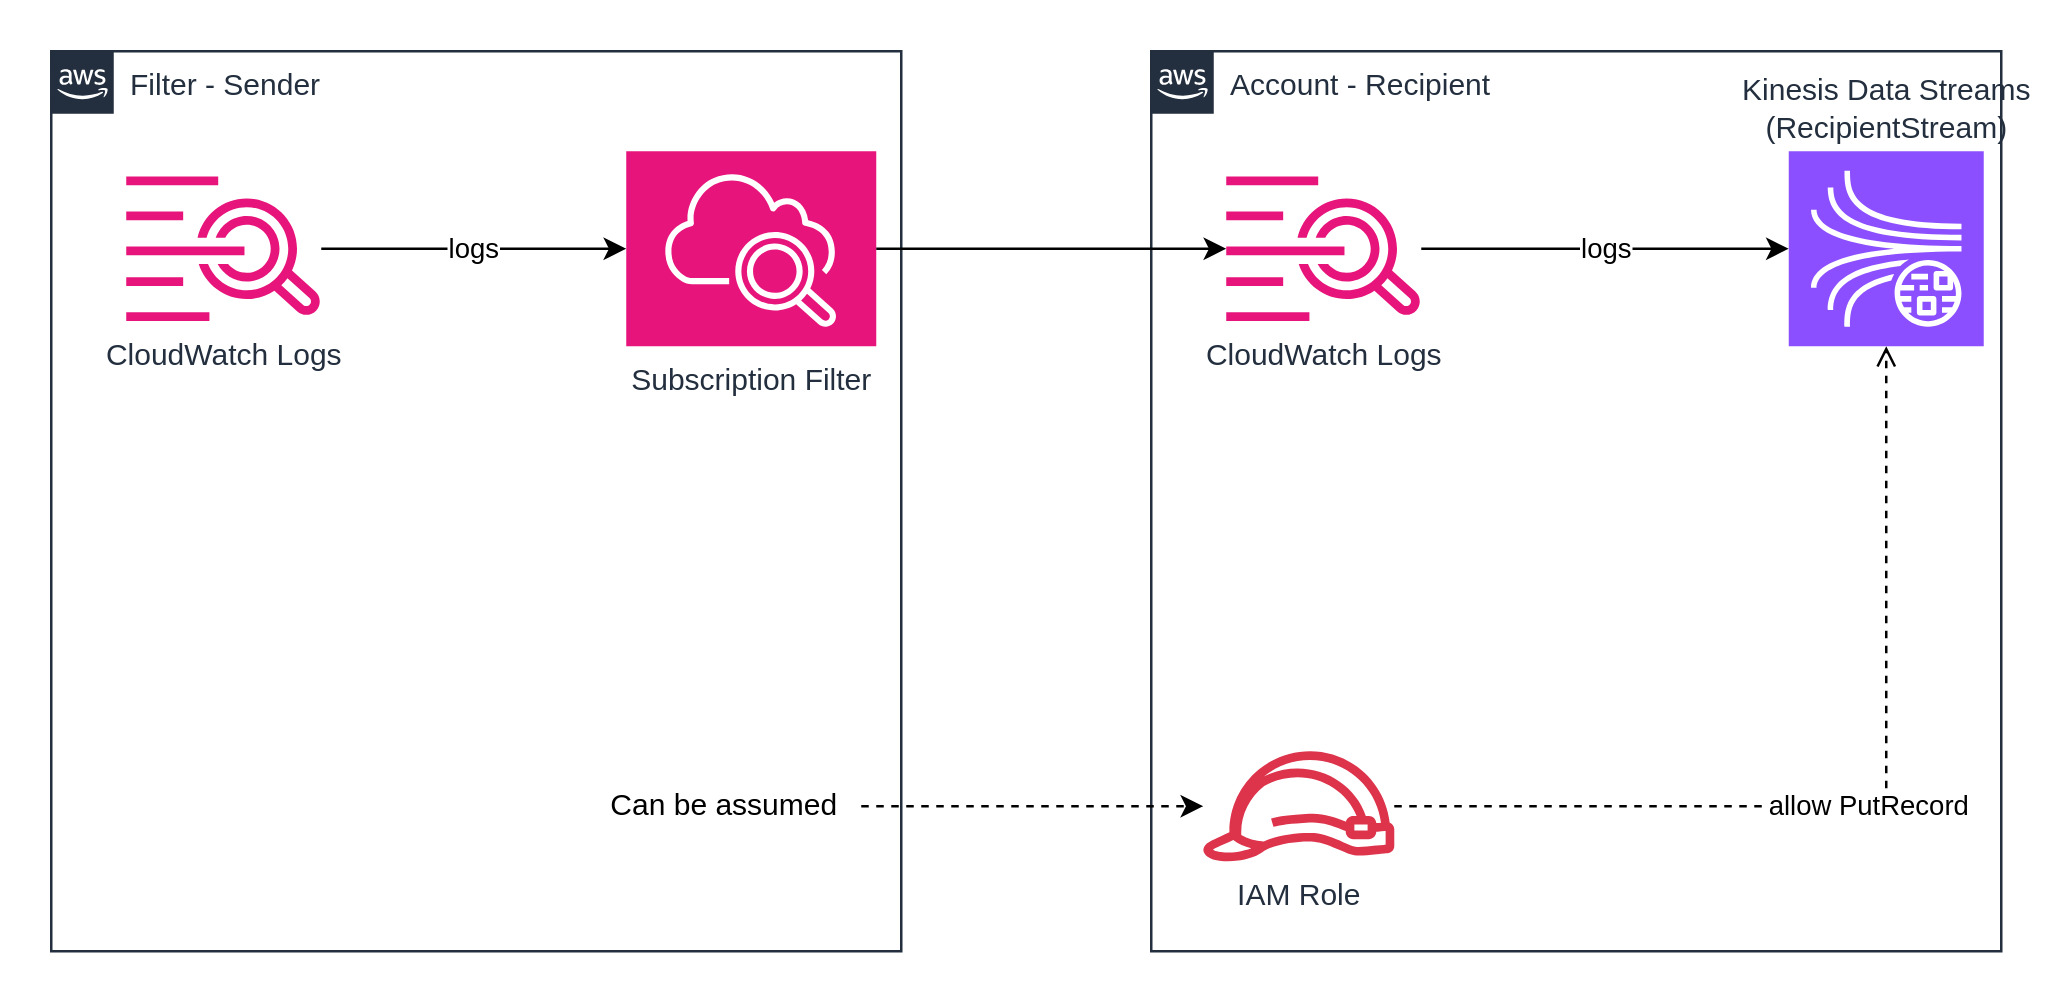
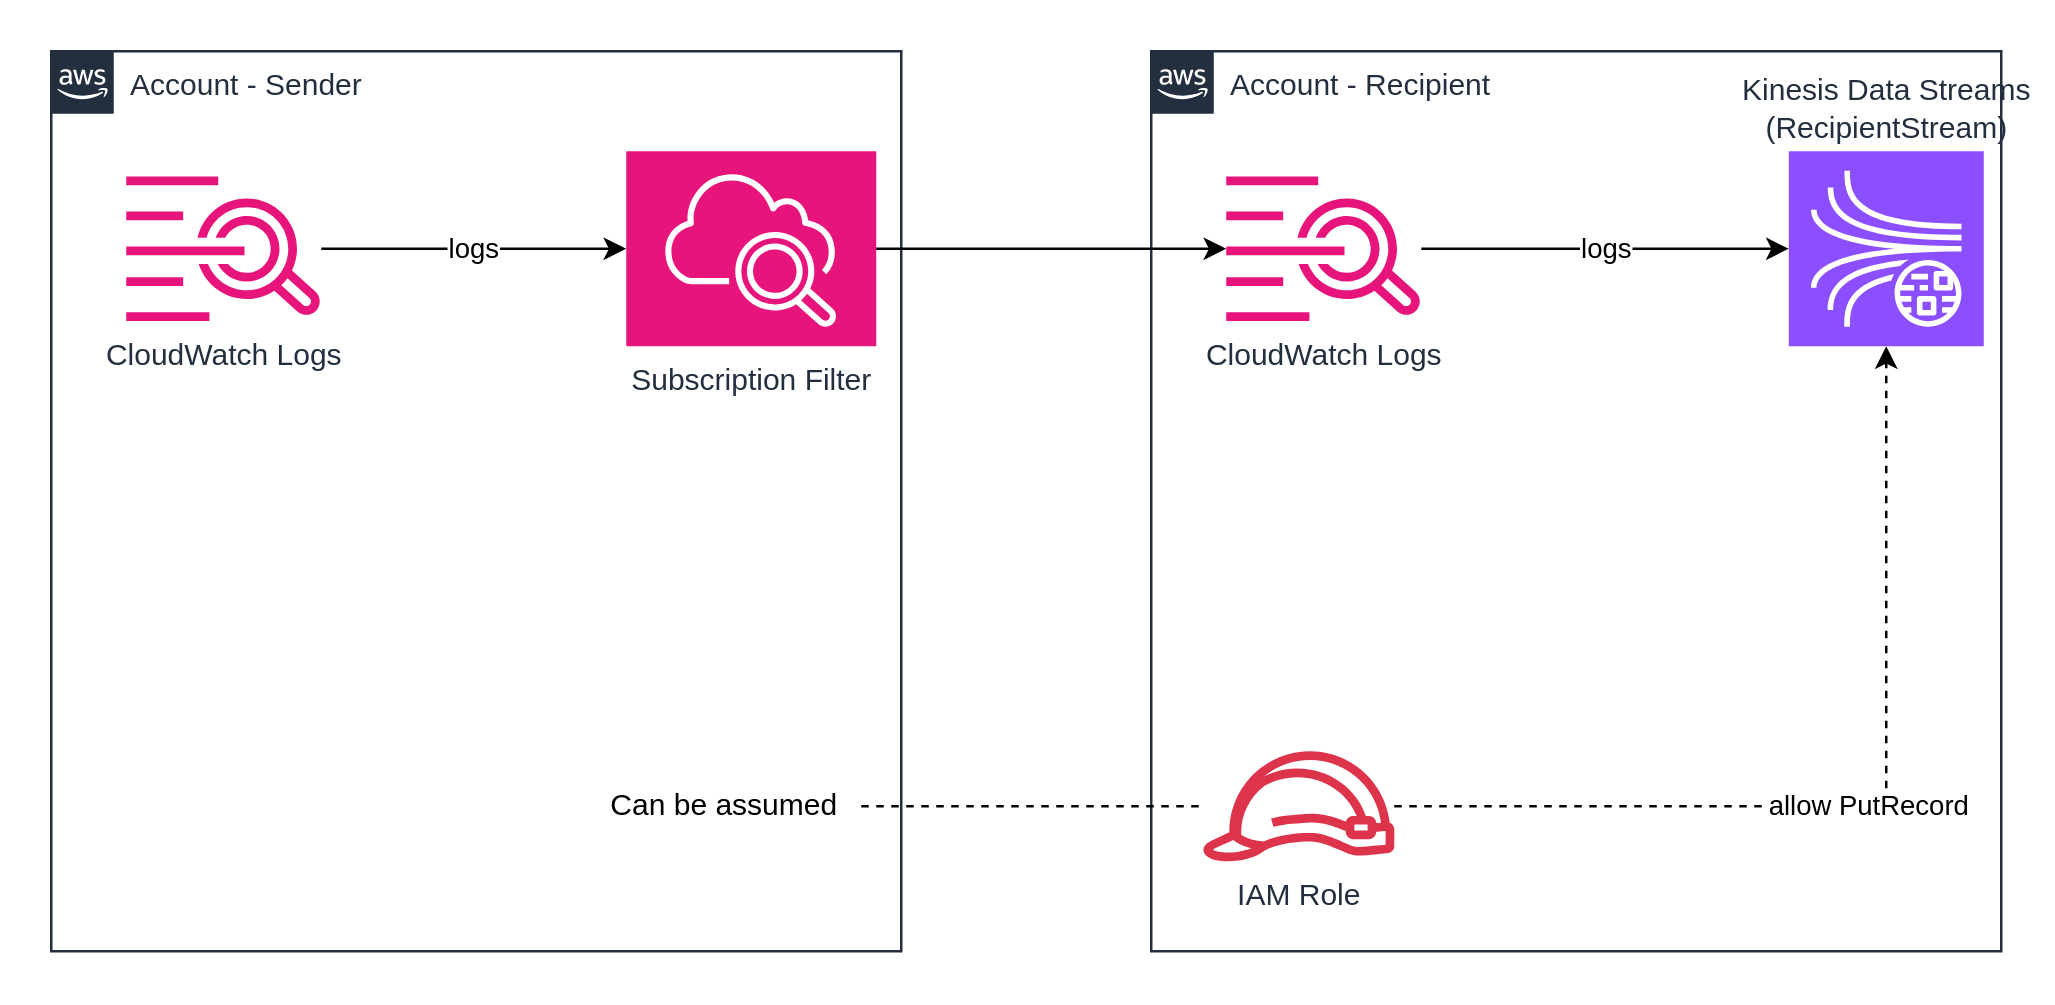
(242, 87) -> (258, 87)
(1886, 359) -> (1886, 364)
(1185, 806) -> (1193, 806)
